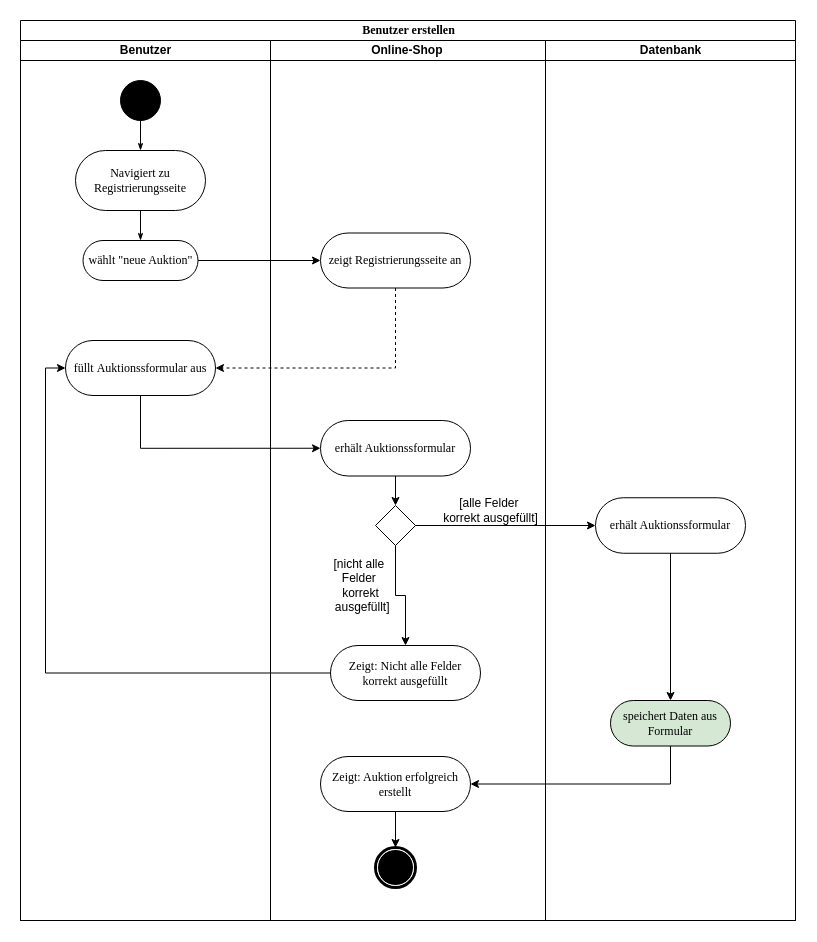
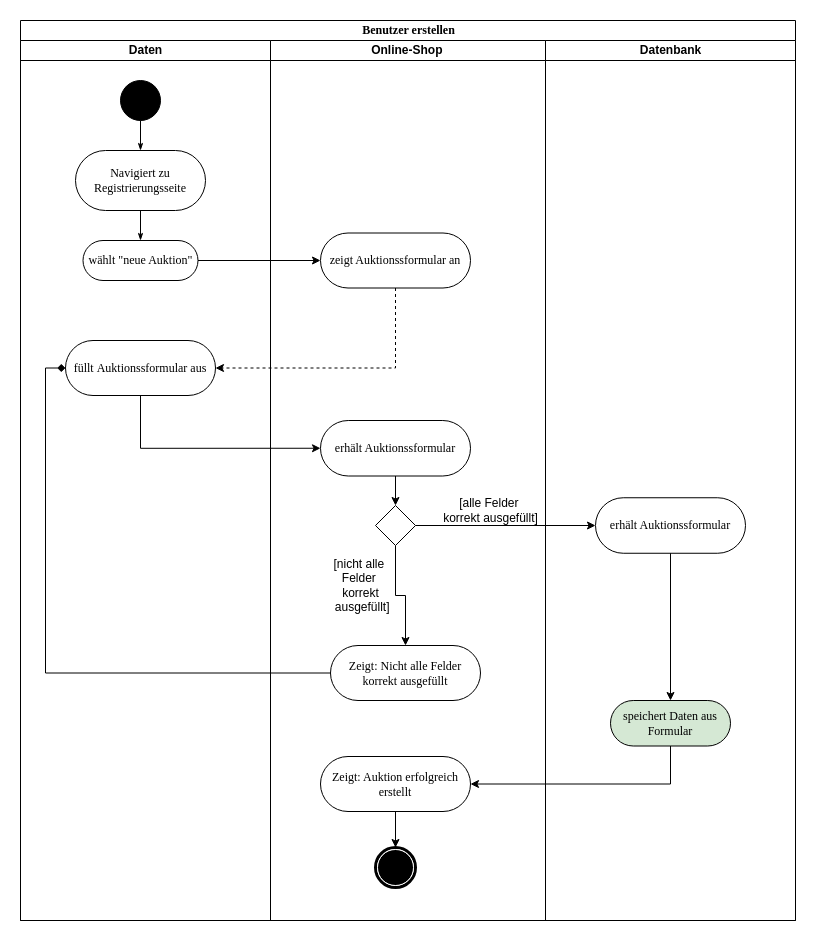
(146, 51) -> (146, 51)
(396, 261) -> (396, 261)
(57, 368) -> (56, 368)
